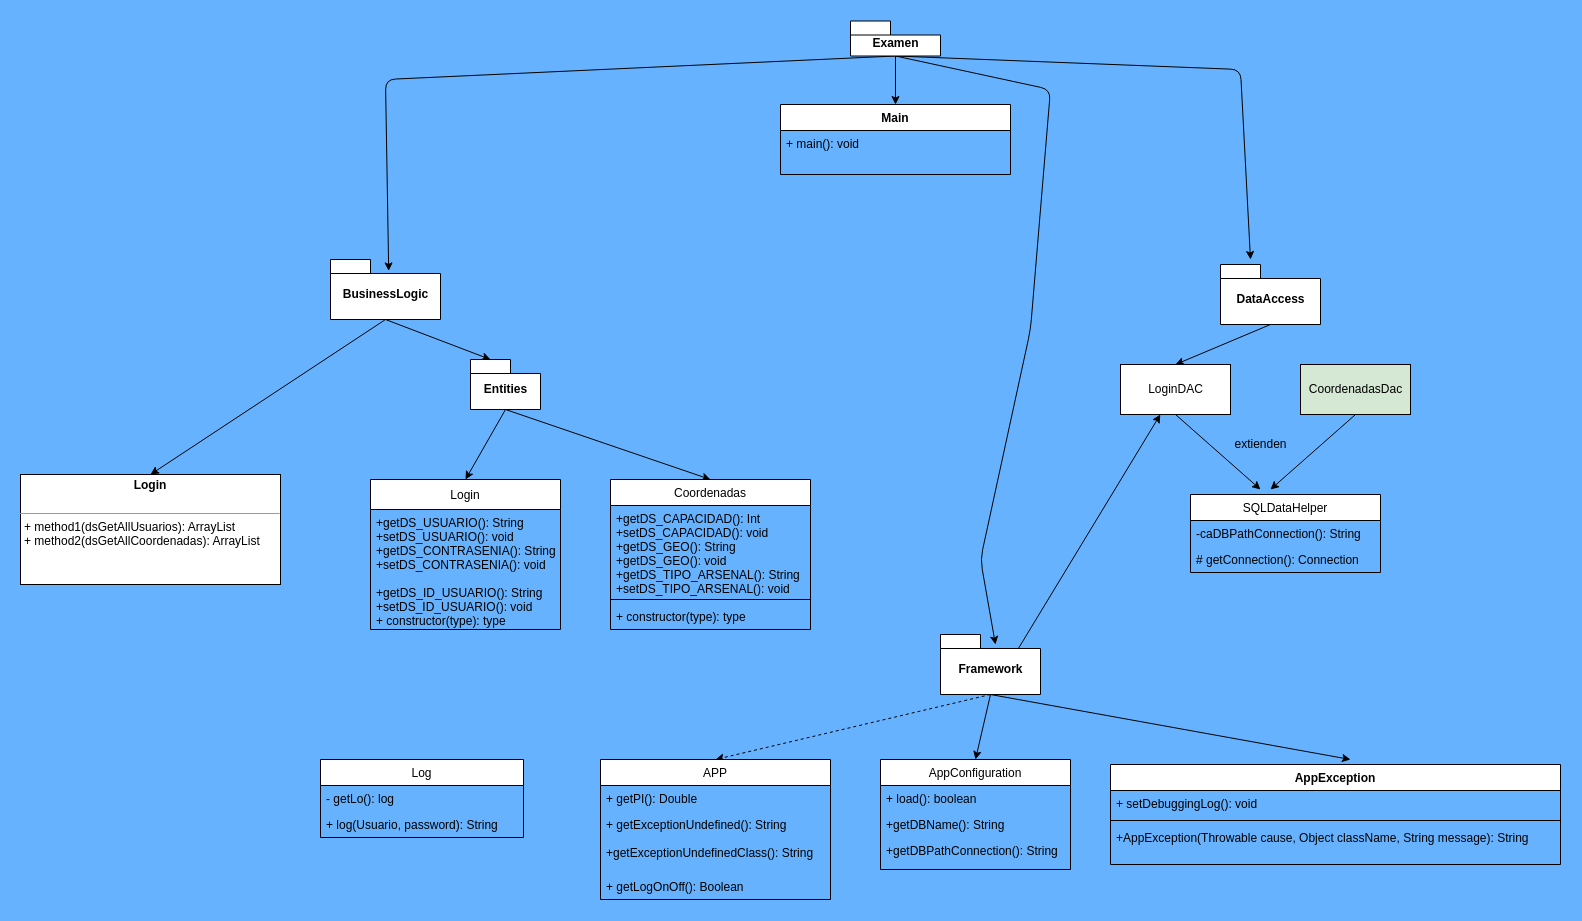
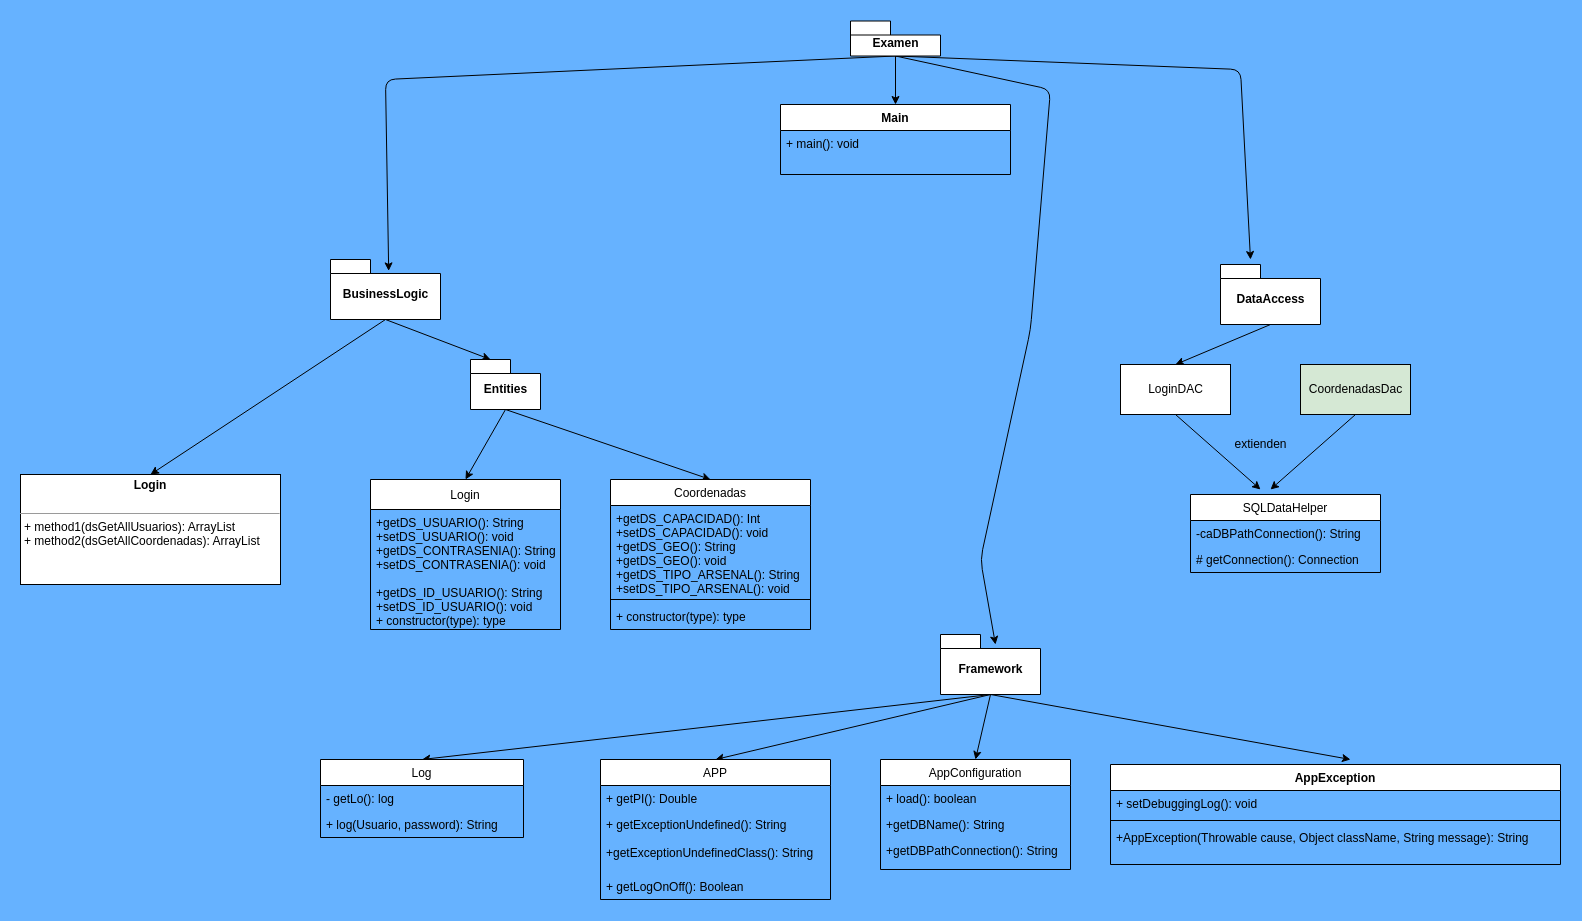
(1088, 535) -> (702, 727)
(854, 727) -> (854, 727)
